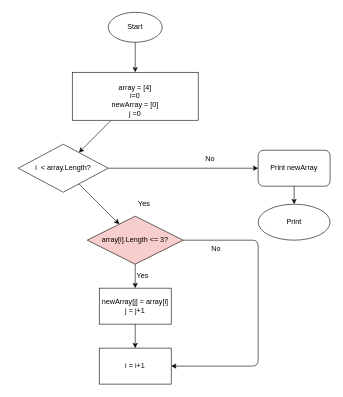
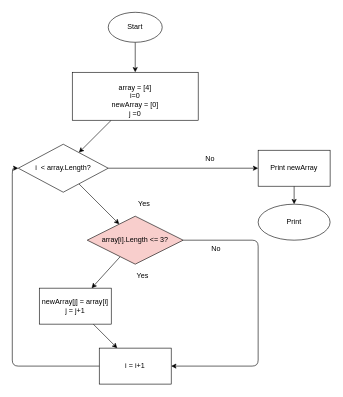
(294, 168) -> (294, 168)
none -> (13, 170)
(135, 306) -> (75, 306)
